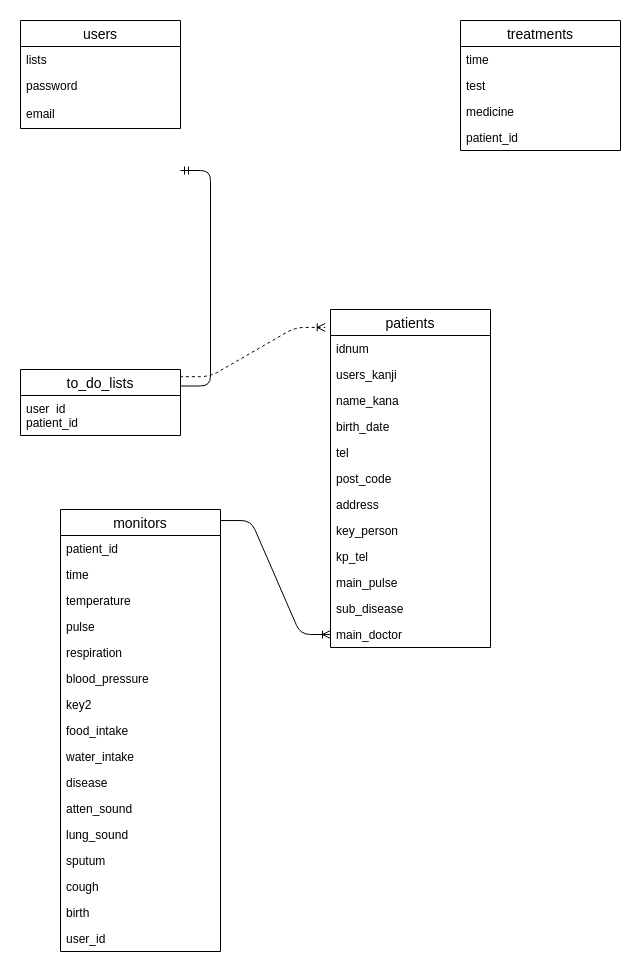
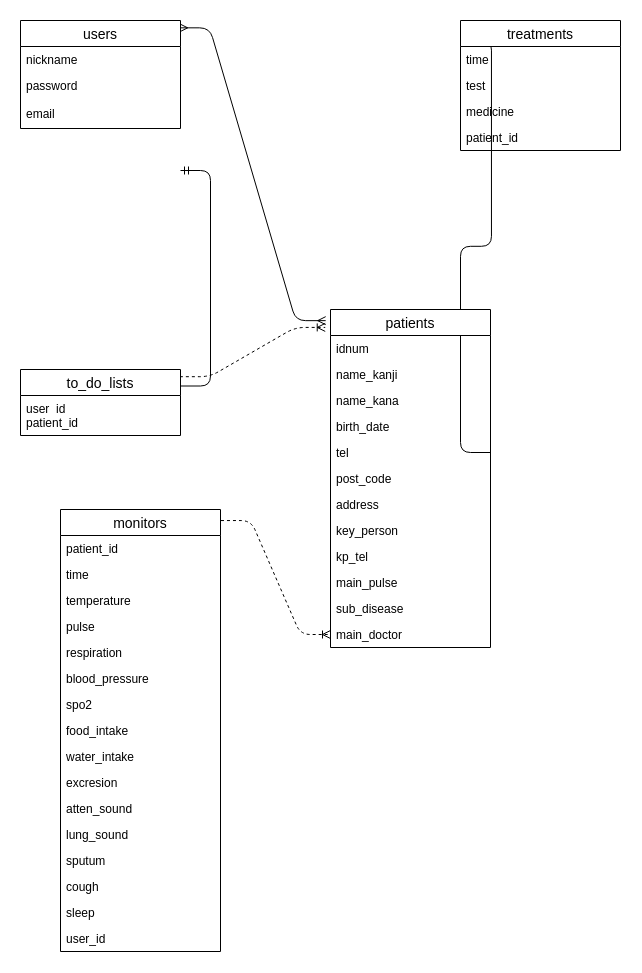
(40, 60) -> (51, 60)
none -> (253, 174)
none -> (491, 184)
(371, 375) -> (368, 375)
(275, 577) -> (275, 577)
(79, 705) -> (79, 705)
(88, 783) -> (95, 783)
(81, 913) -> (81, 913)
